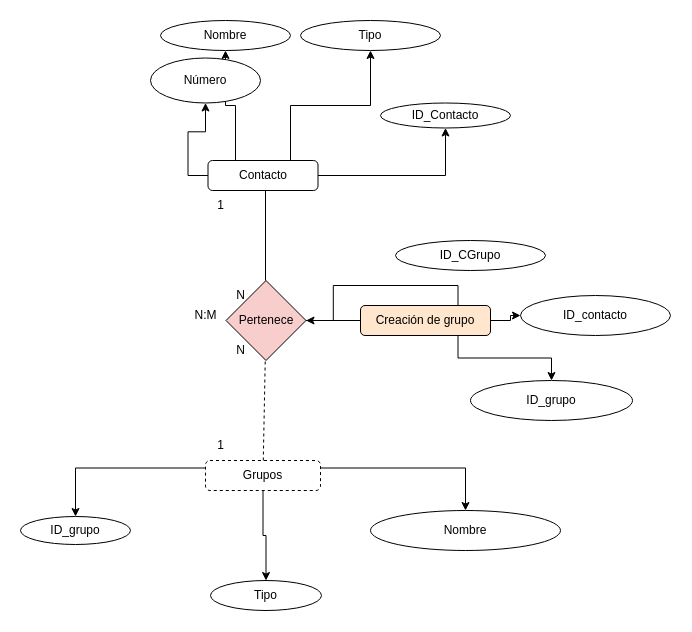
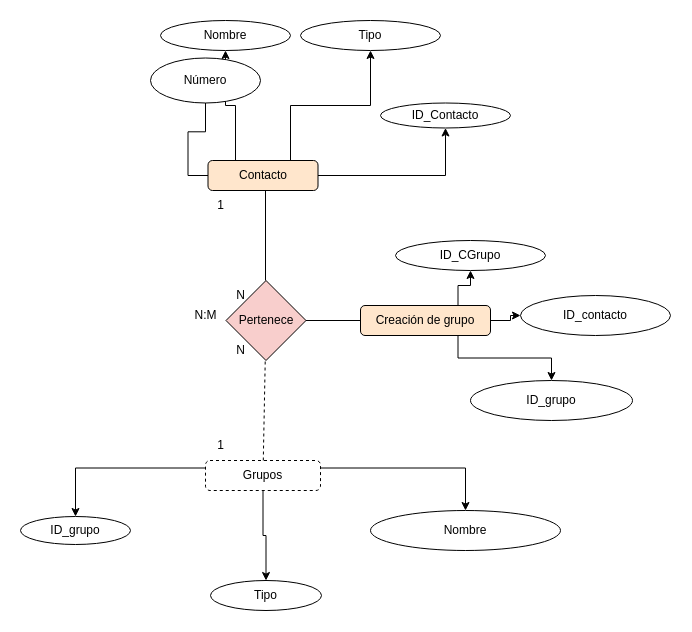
(206, 111) -> (206, 108)
(263, 176) -> (263, 176)
(380, 286) -> (467, 286)
